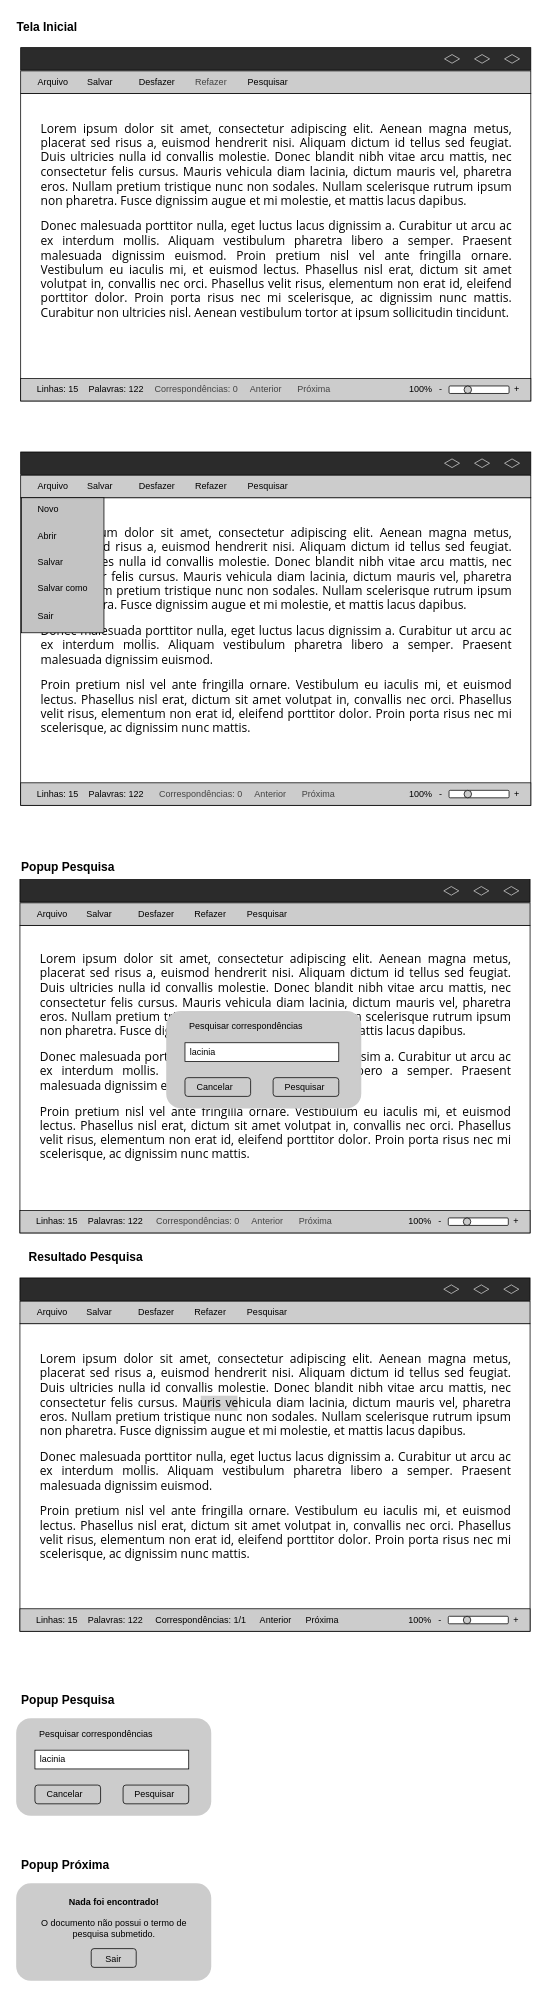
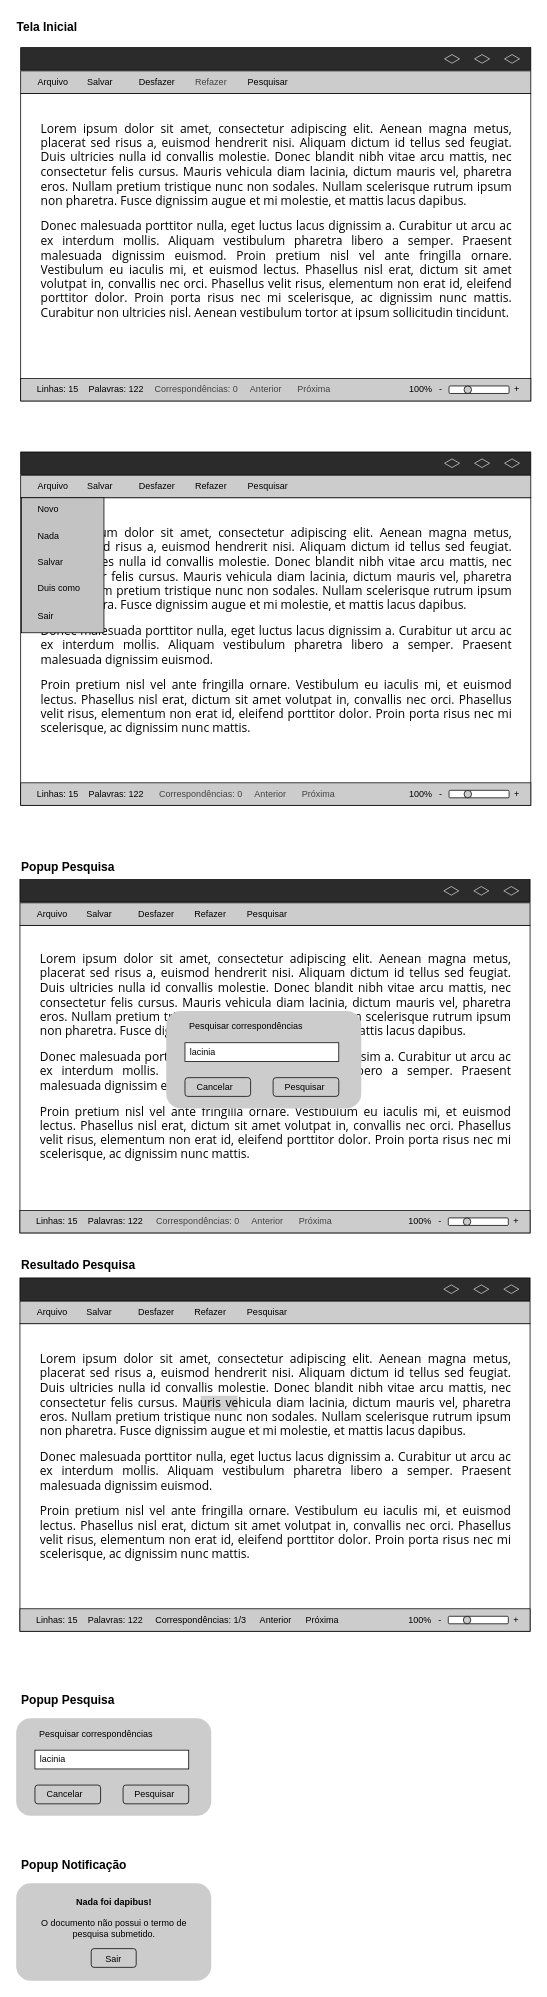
(49, 536) -> (48, 536)
(63, 588) -> (58, 588)
(91, 1257) -> (84, 1264)
(205, 1620) -> (205, 1620)
(62, 1864) -> (74, 1864)
(114, 1902) -> (114, 1902)
